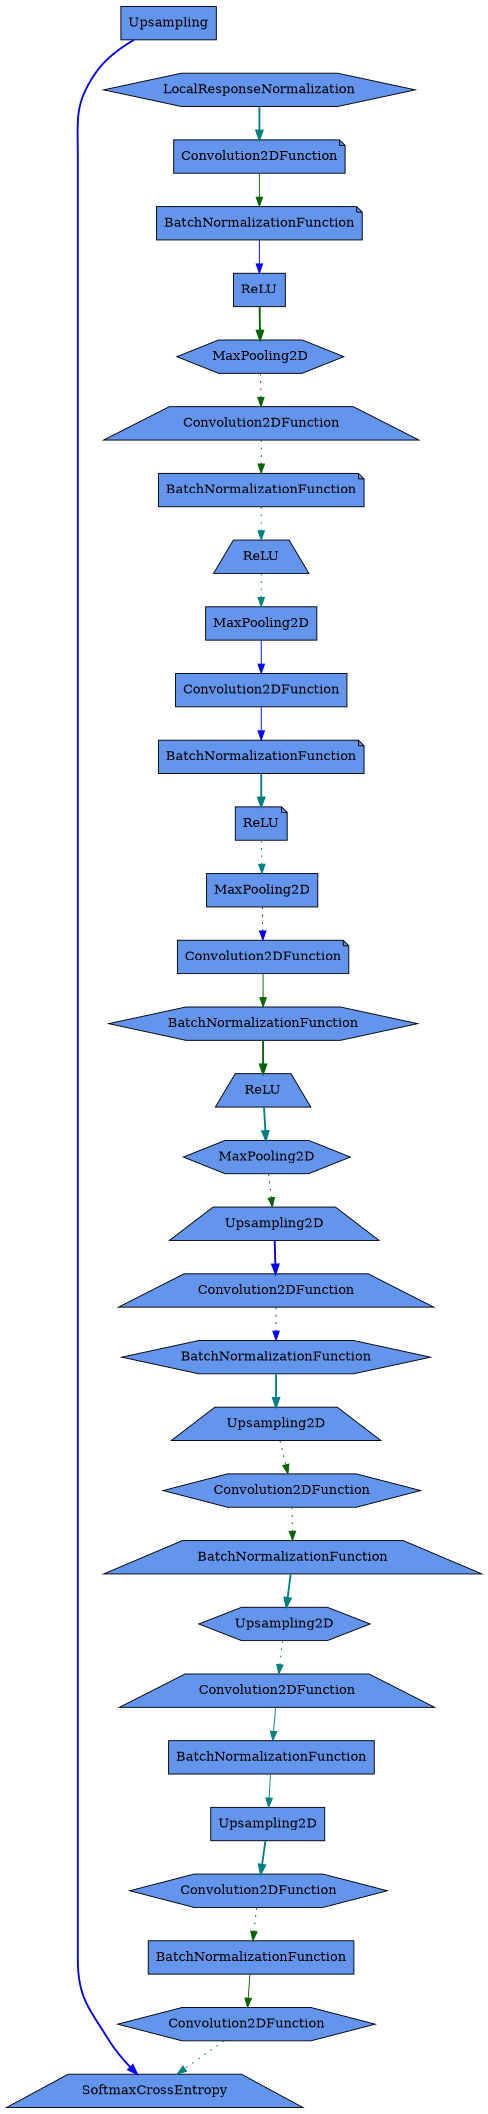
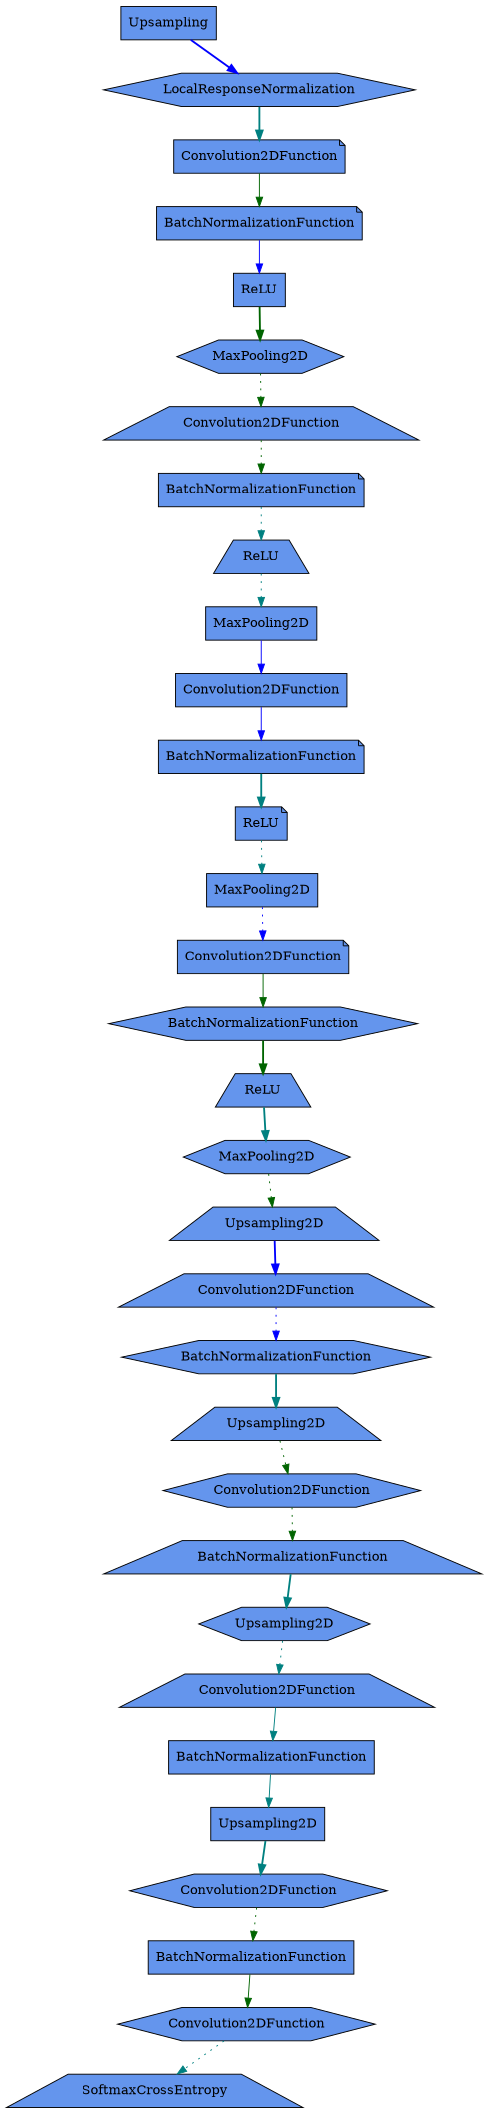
(78, 1050) -> (210, 54)
